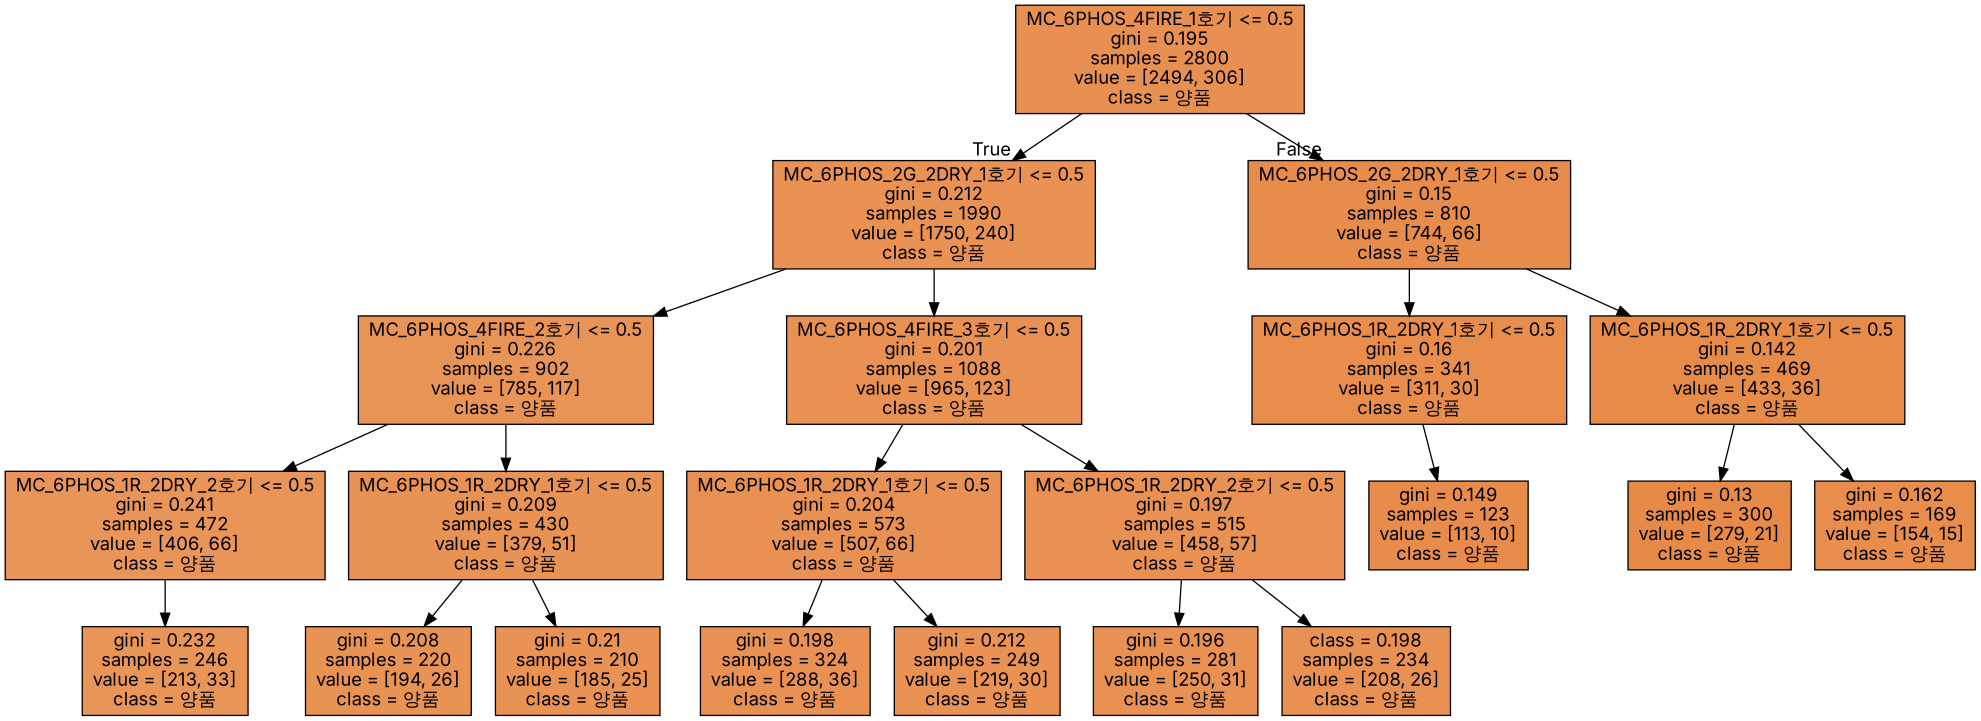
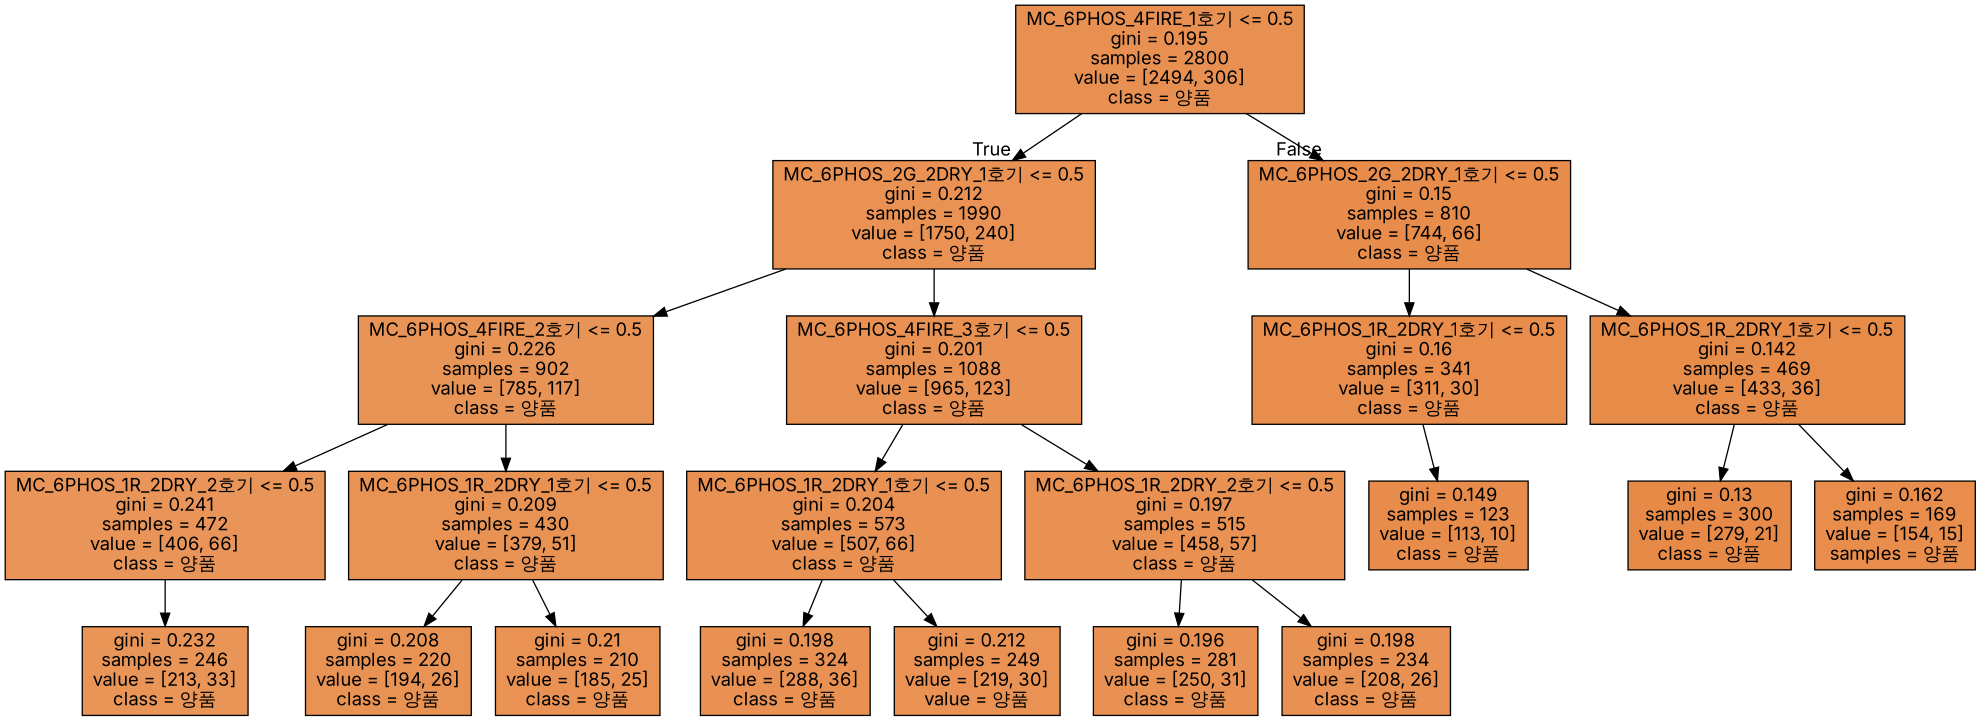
(1895, 525) -> (1895, 525)
(977, 671) -> (977, 671)
(1366, 671) -> (1366, 671)
